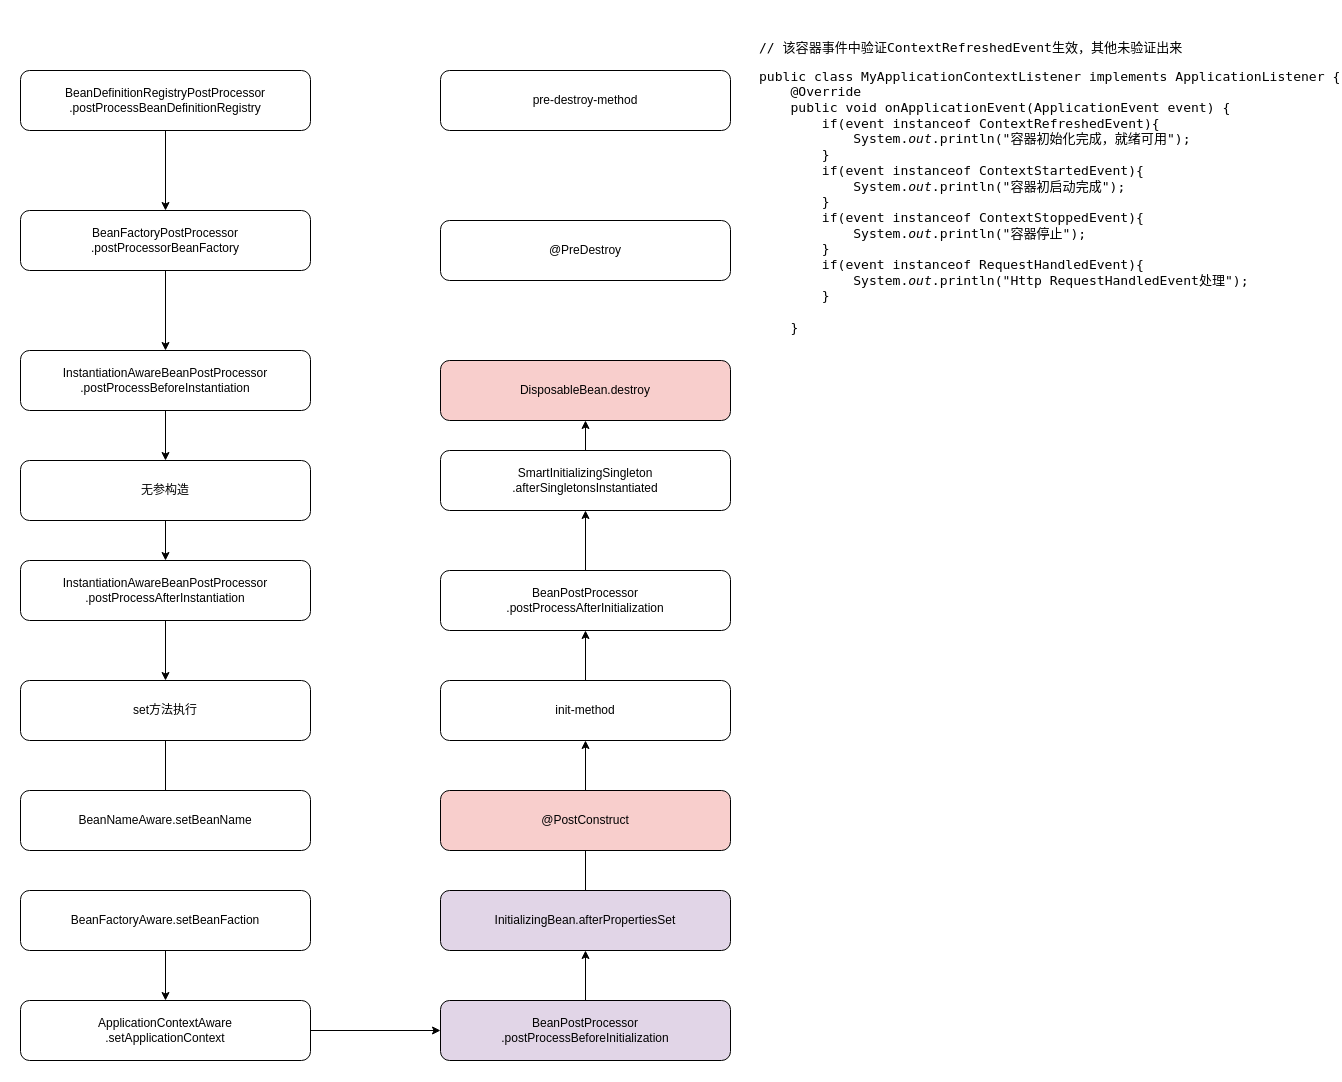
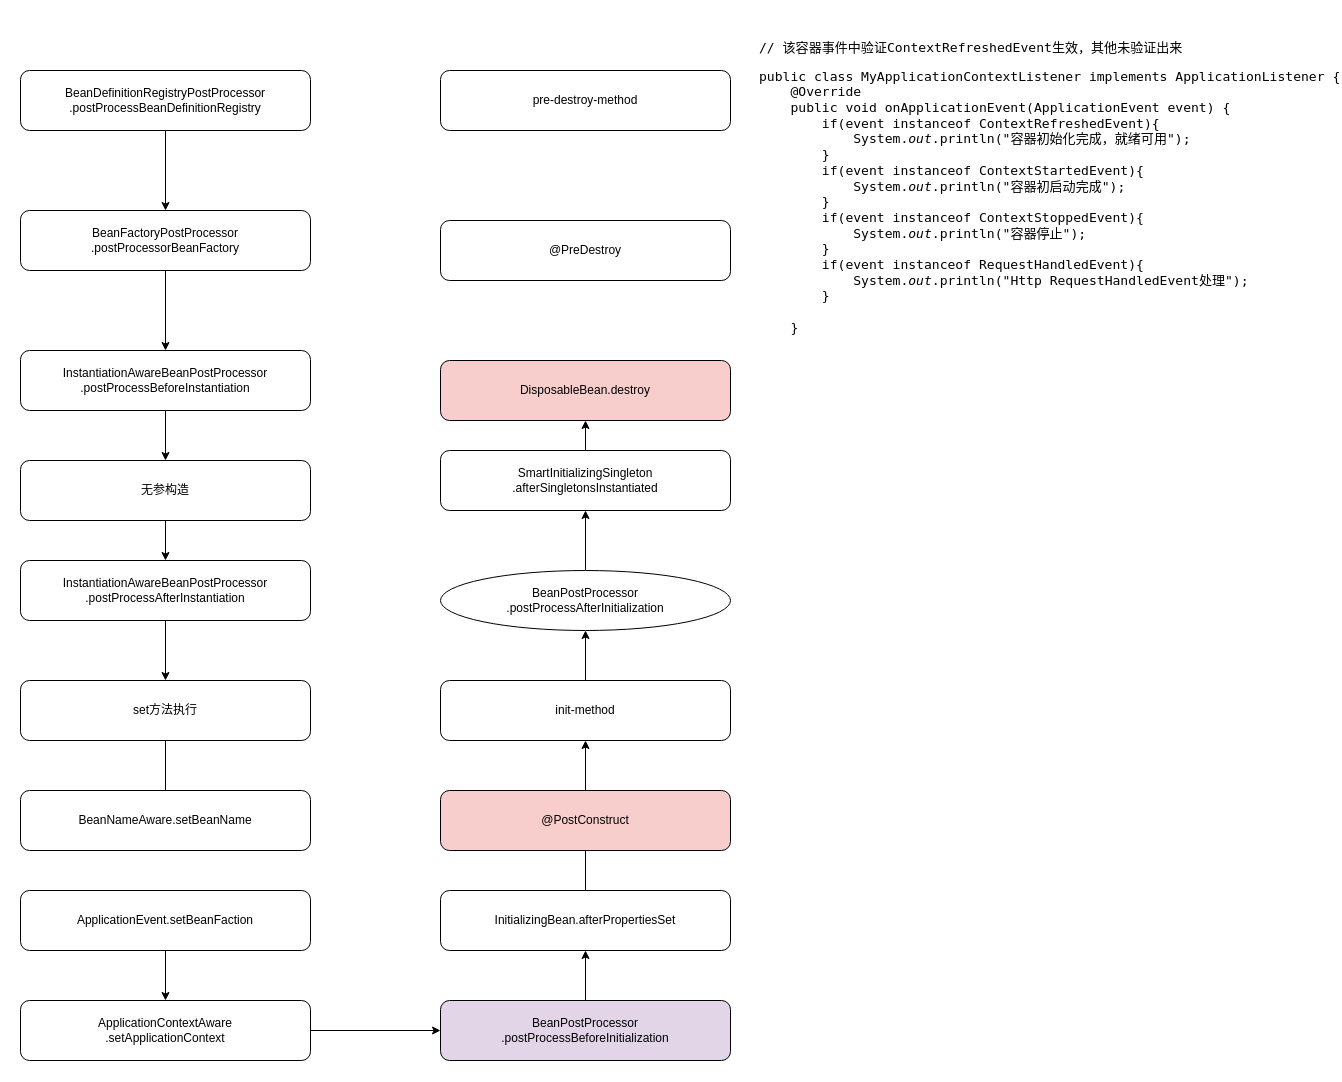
(586, 601) -> (586, 601)
(166, 921) -> (166, 921)
(586, 921) -> (586, 921)
